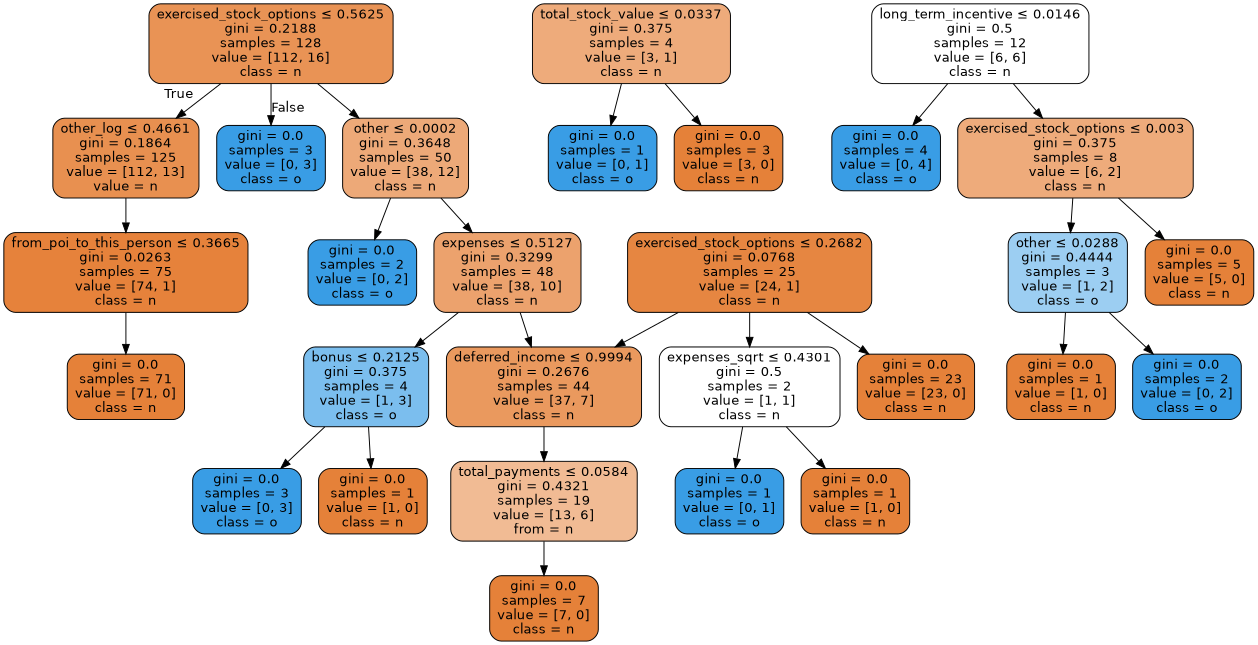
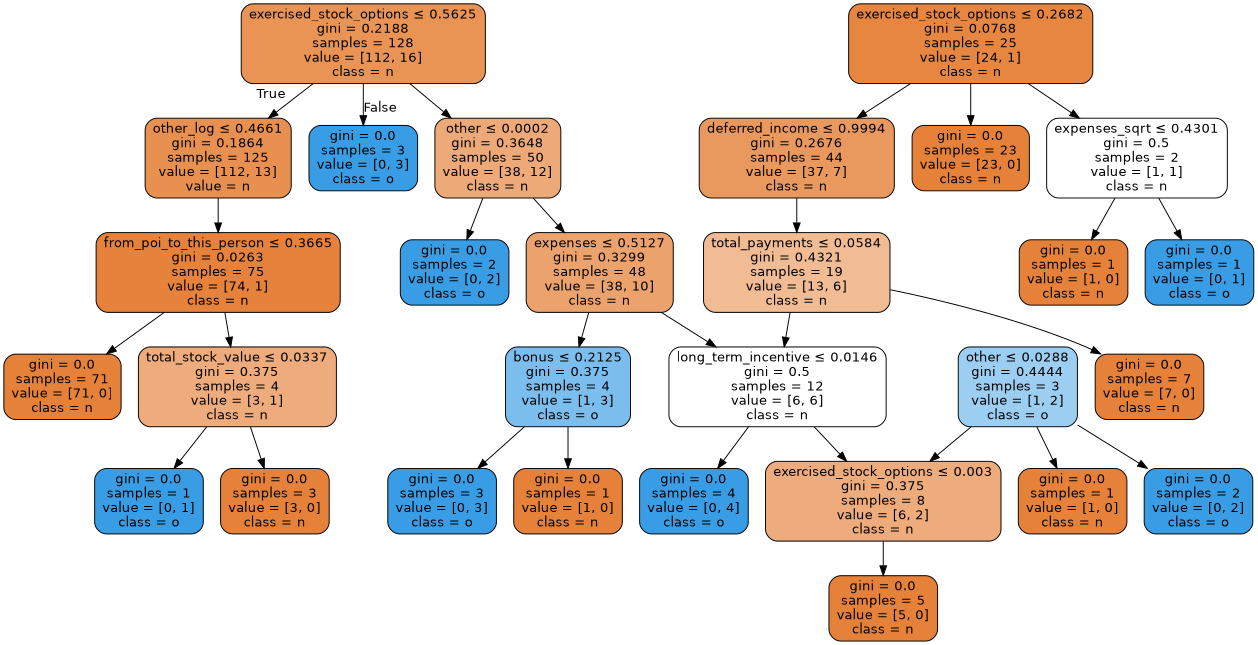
(1072, 211) -> (954, 441)
none -> (227, 325)
(524, 325) -> (684, 327)
none -> (788, 325)
(544, 530) -> (797, 301)
